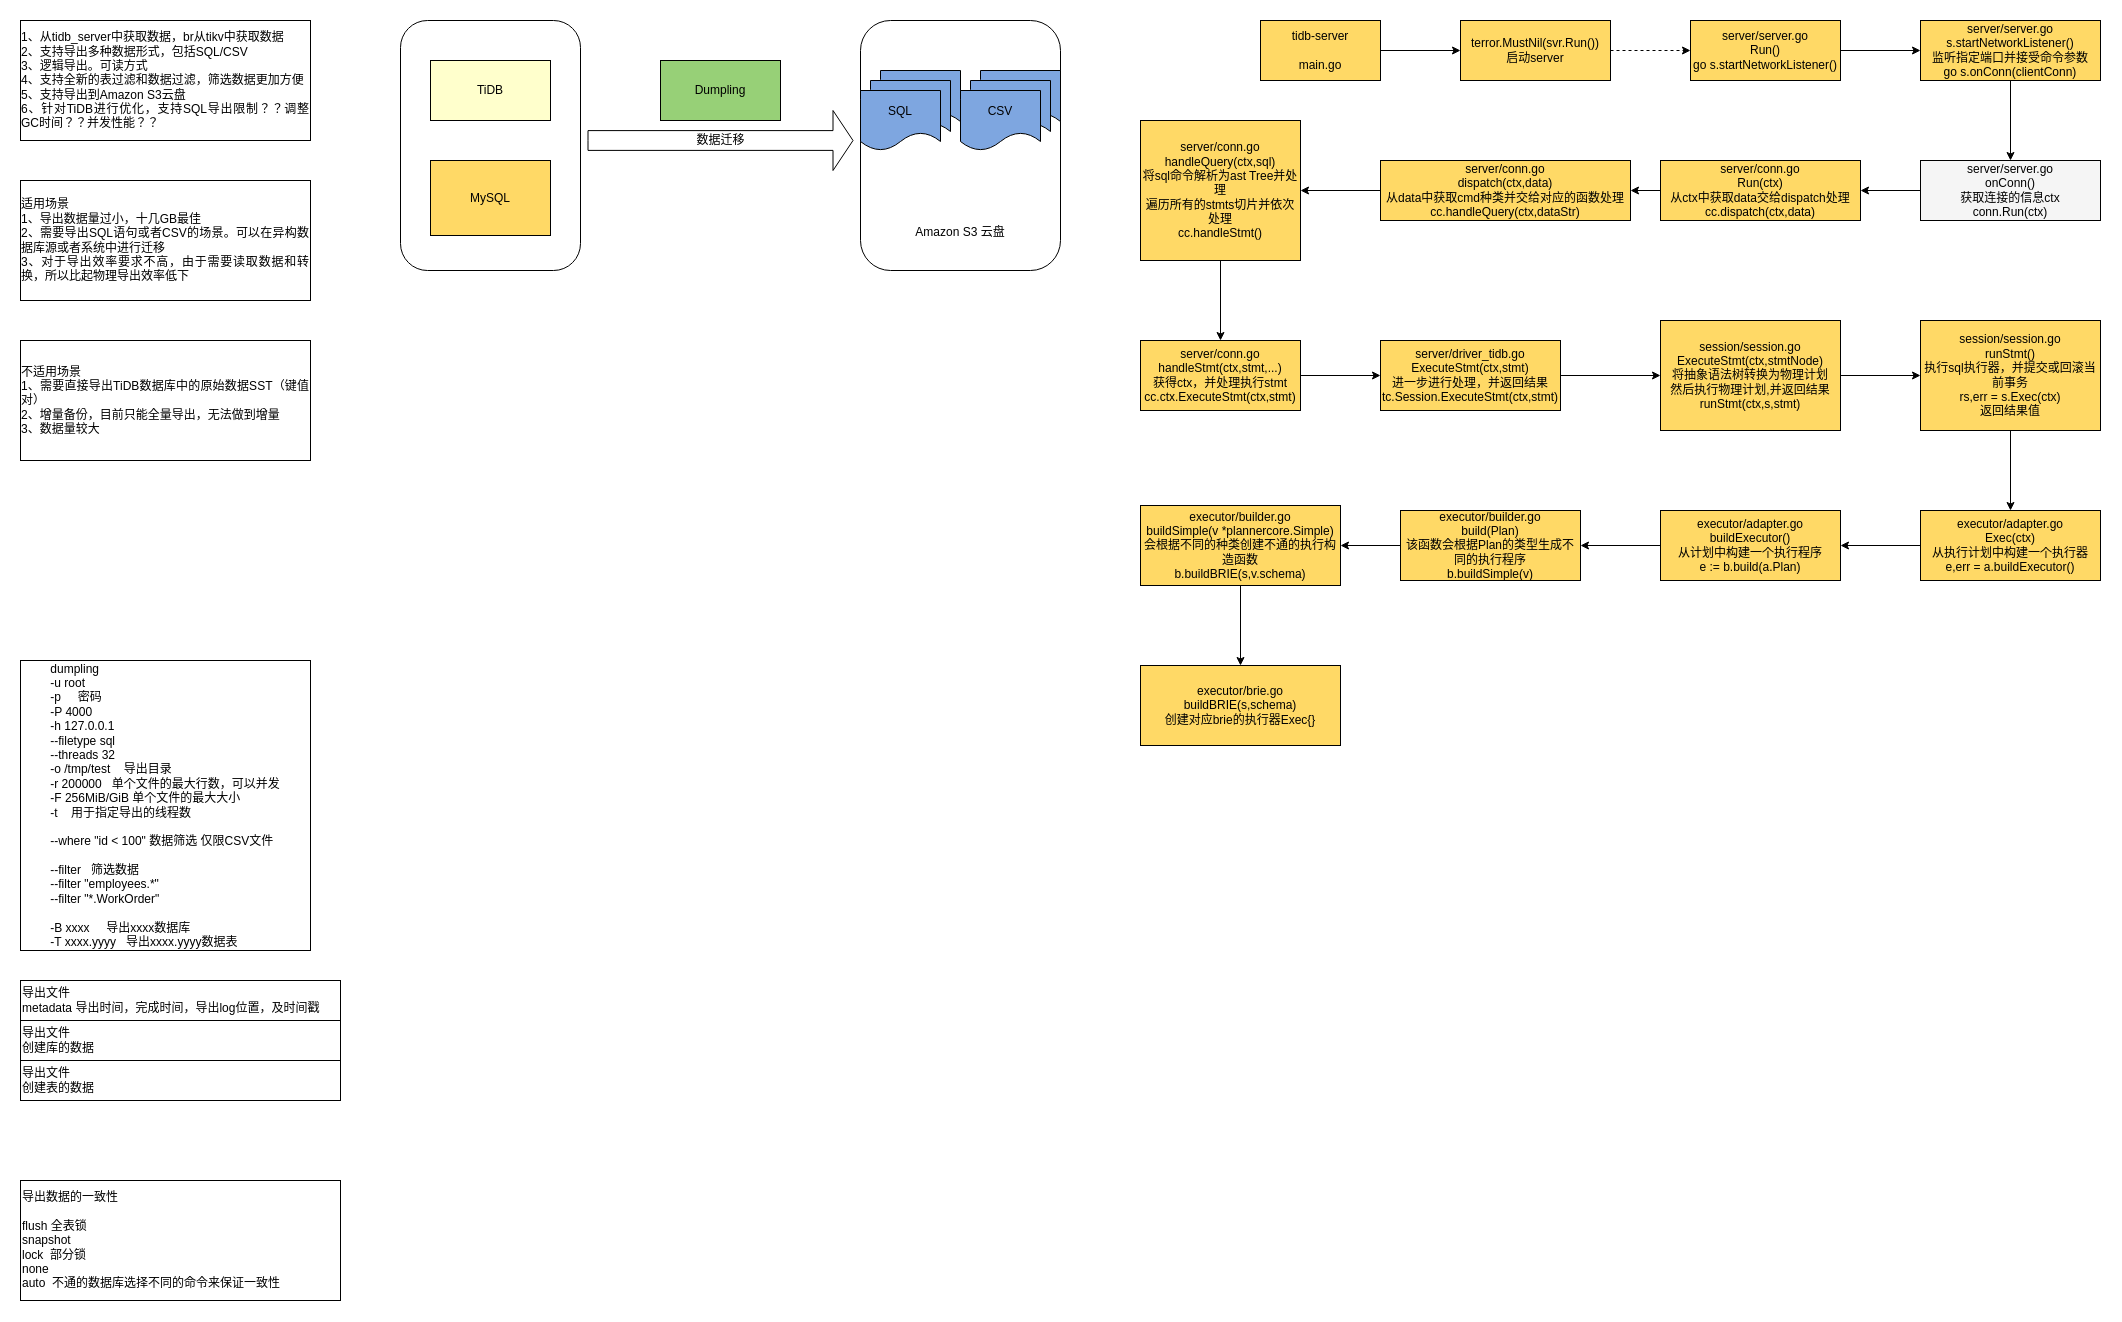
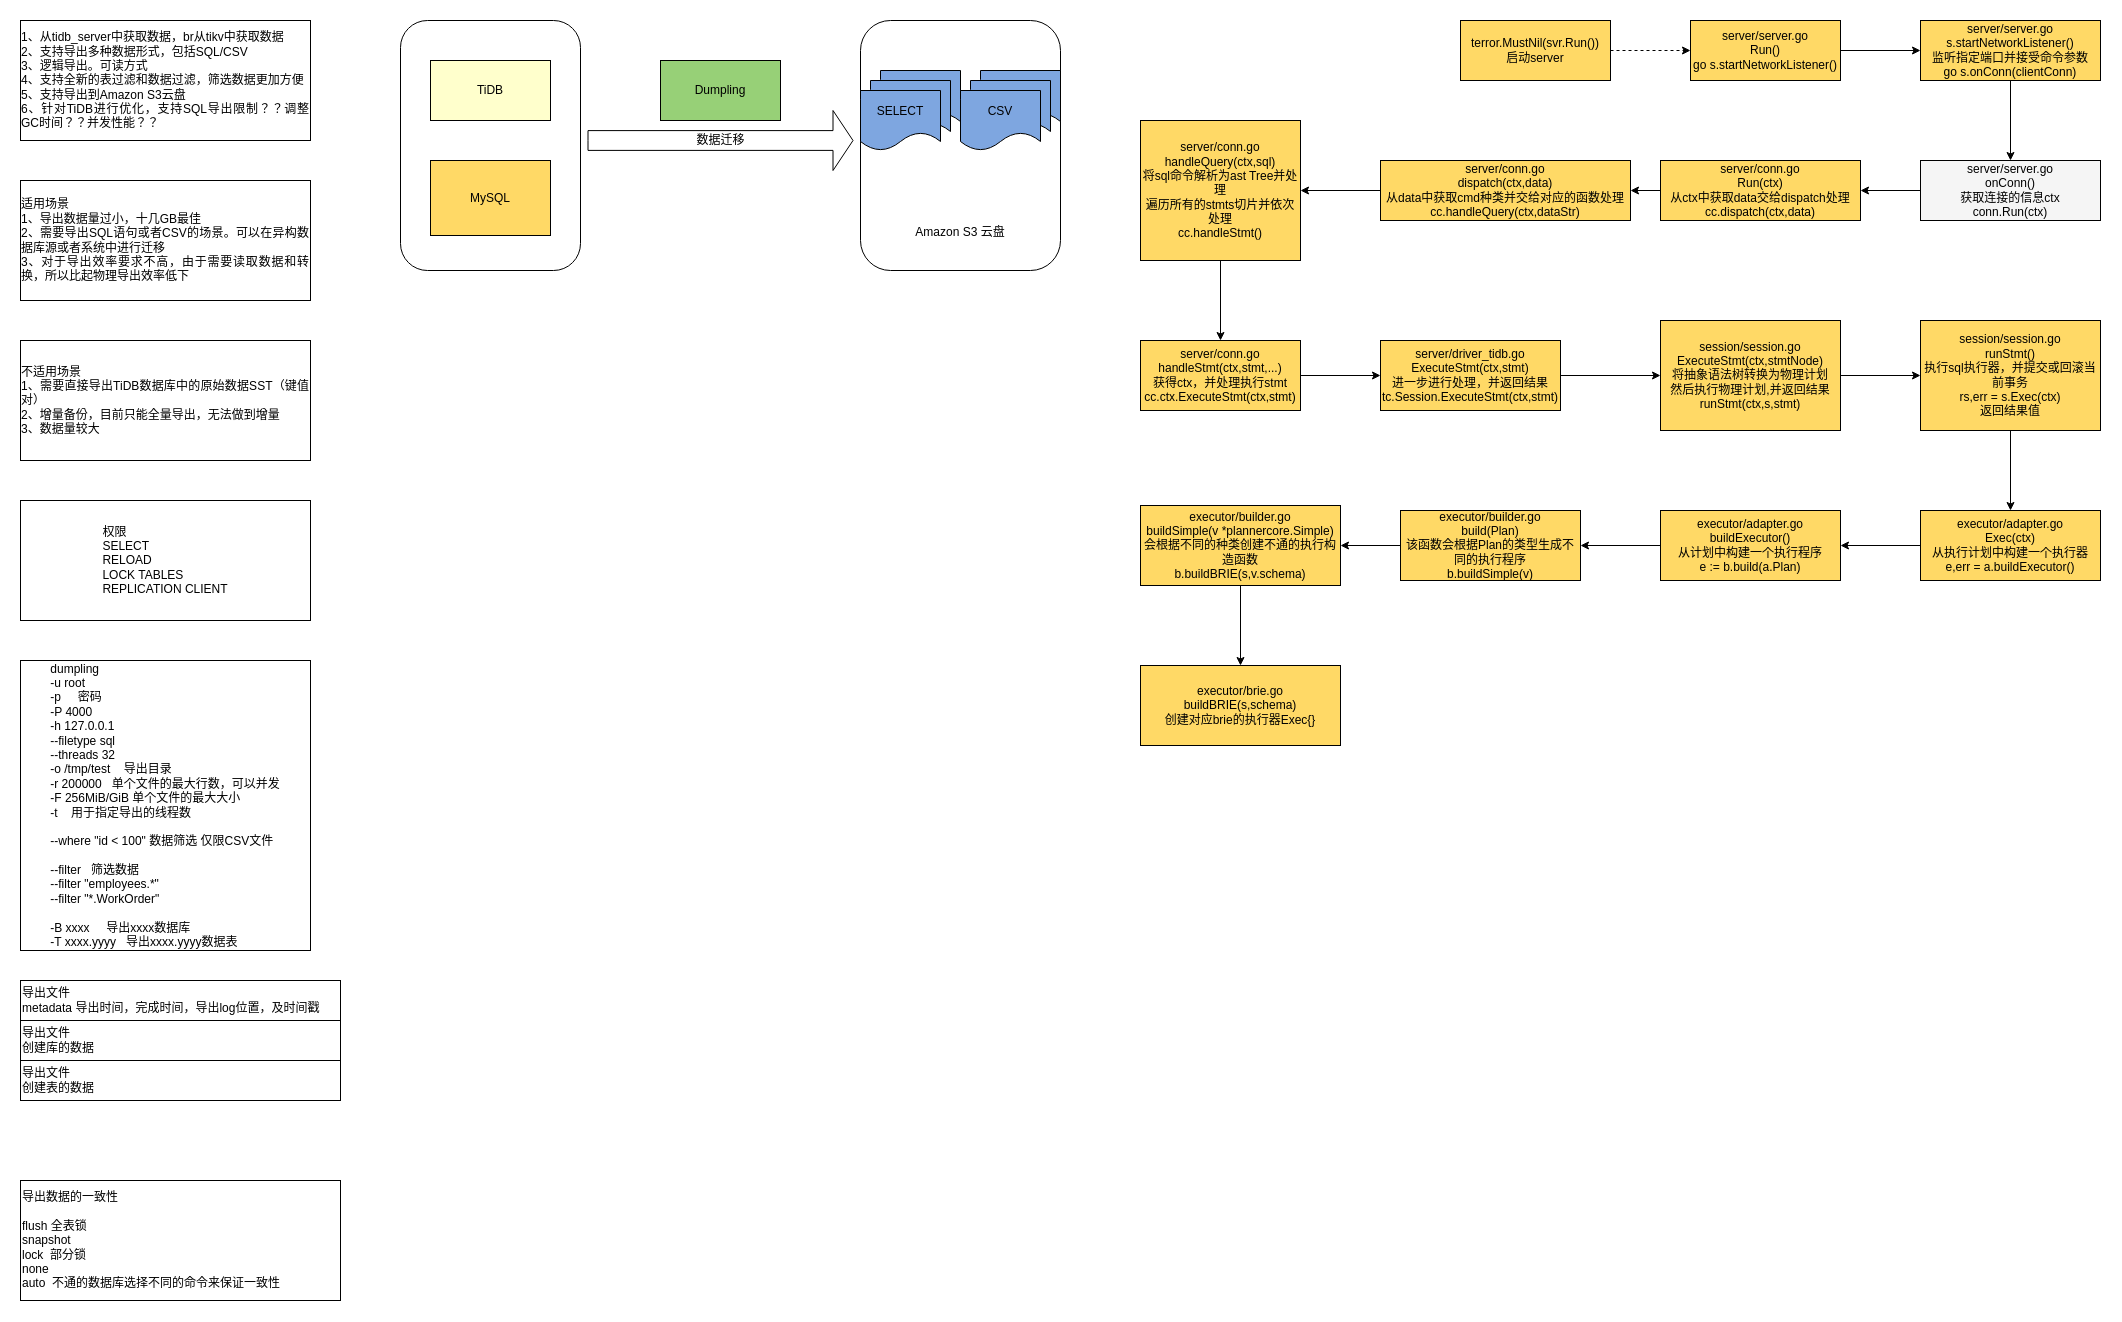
(1321, 51) -> none
(1417, 51) -> none
(901, 112) -> (901, 112)
none -> (166, 561)
